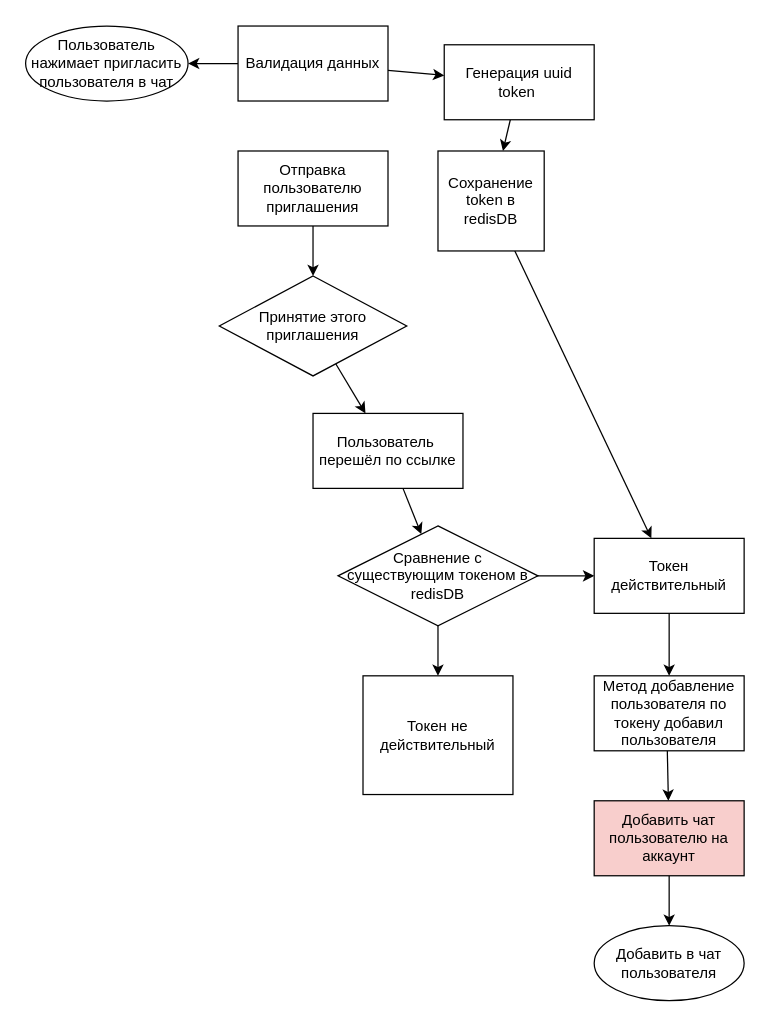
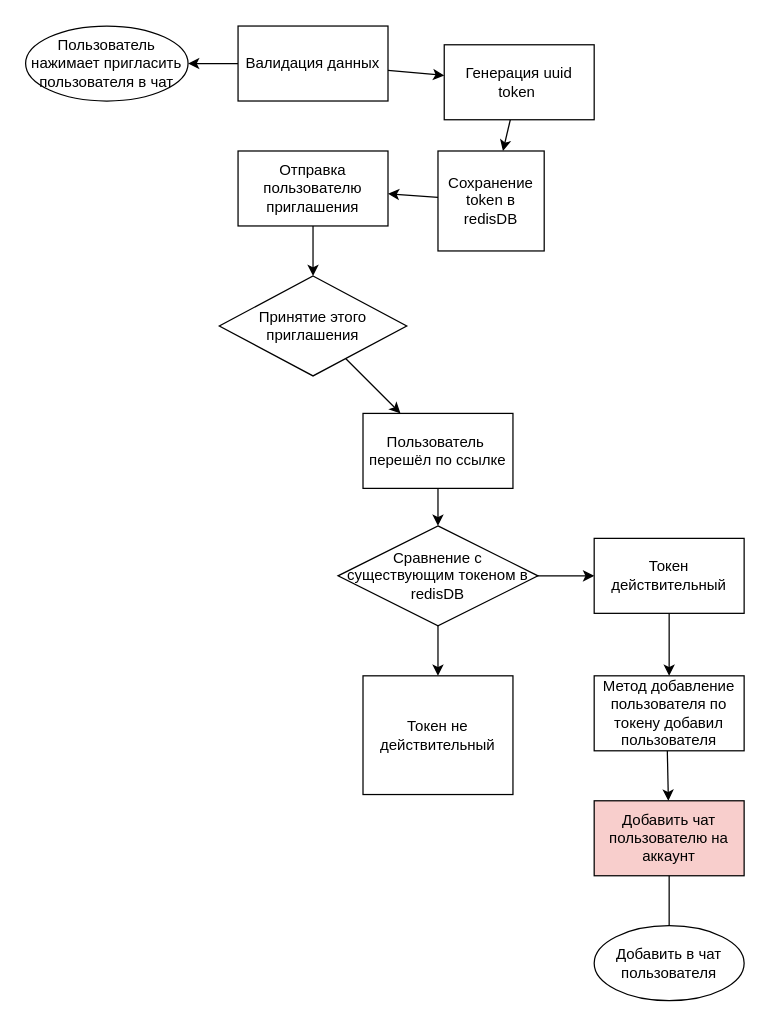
(582, 391) -> (417, 195)
(388, 451) -> (438, 451)
(669, 916) -> (669, 919)
